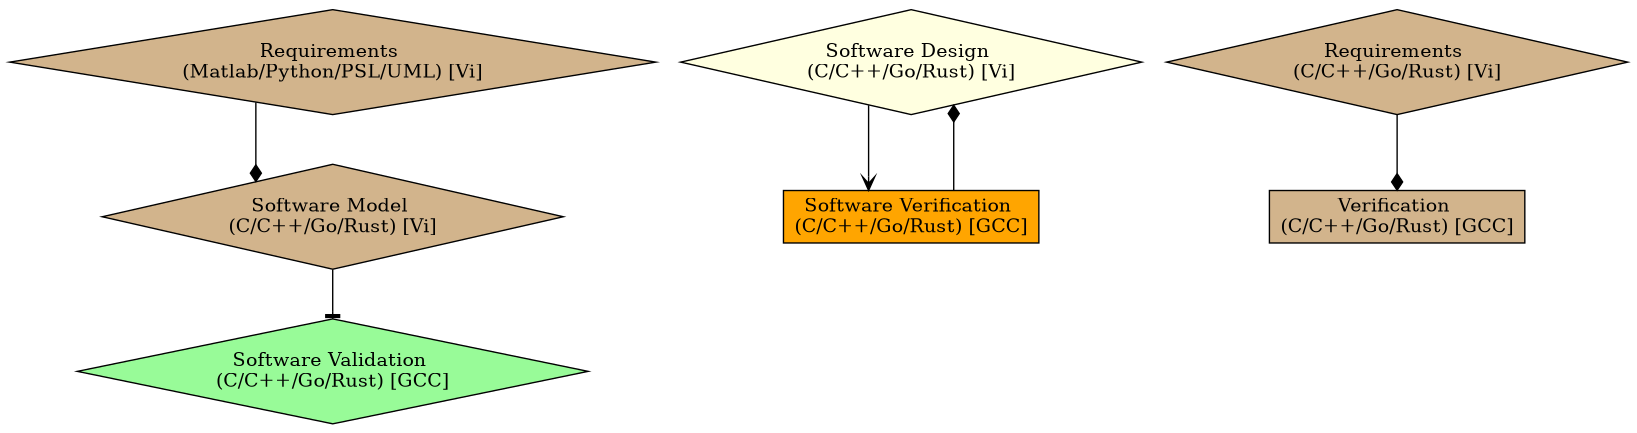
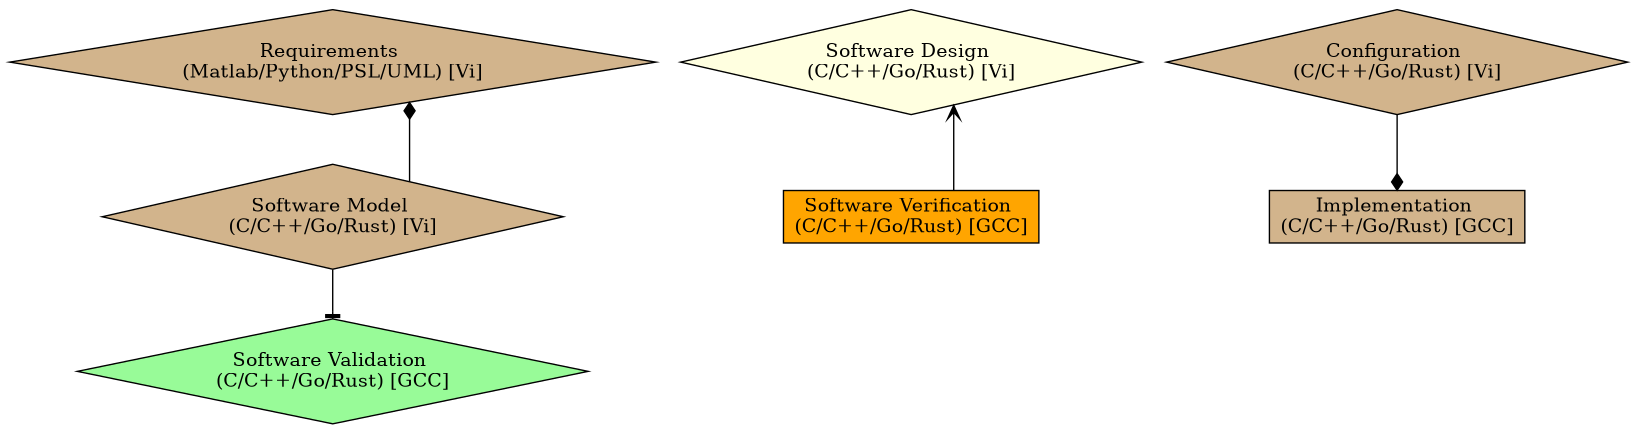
(1397, 62) -> (1397, 62)
(256, 134) -> (410, 150)
(869, 141) -> none
(954, 155) -> (954, 155)
(1397, 217) -> (1397, 217)
